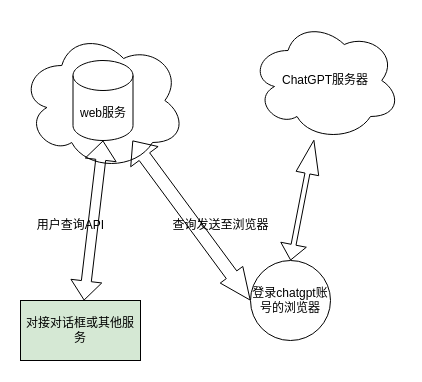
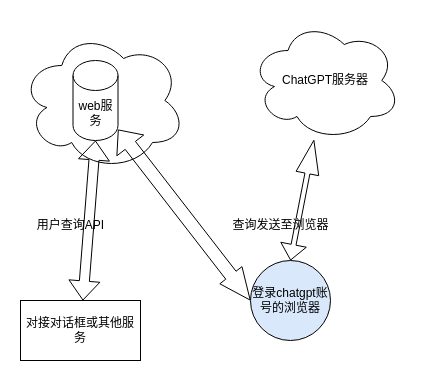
(103, 101) -> (96, 101)
(221, 226) -> (281, 226)
(291, 301) -> (291, 301)
(81, 331) -> (81, 331)
